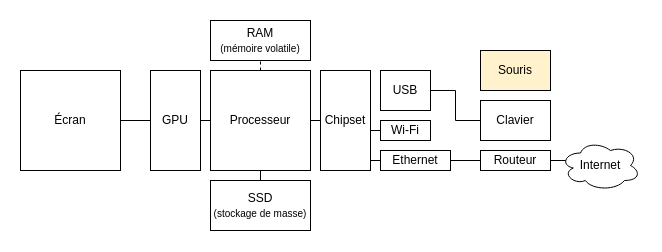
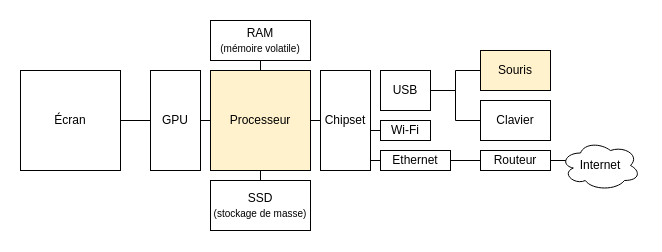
(261, 65) -> (261, 65)
none -> (459, 71)
(261, 121) -> (261, 121)
